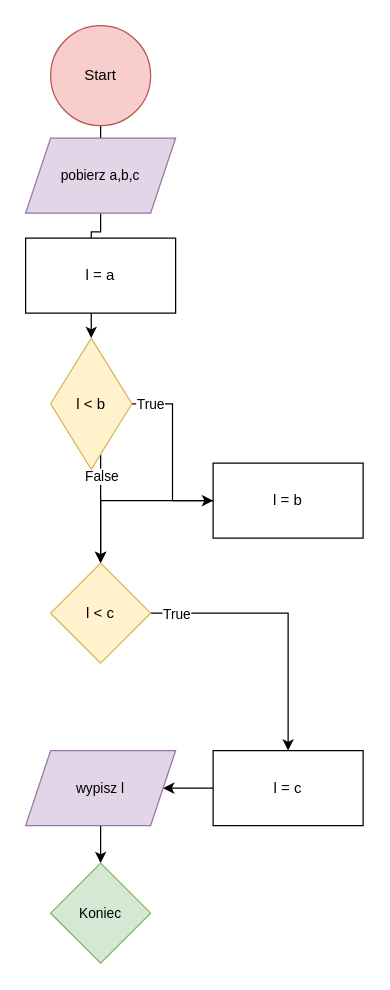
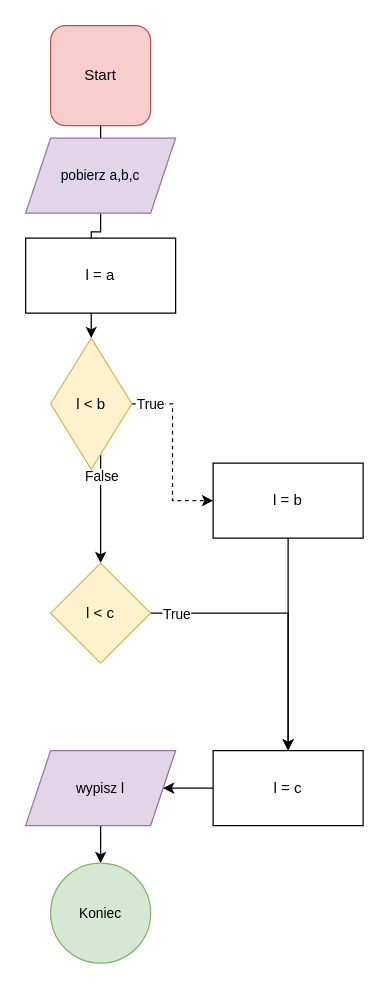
(101, 76) -> (101, 76)
(173, 446) -> (173, 446)
(137, 501) -> (288, 574)
(101, 913) -> (101, 913)
